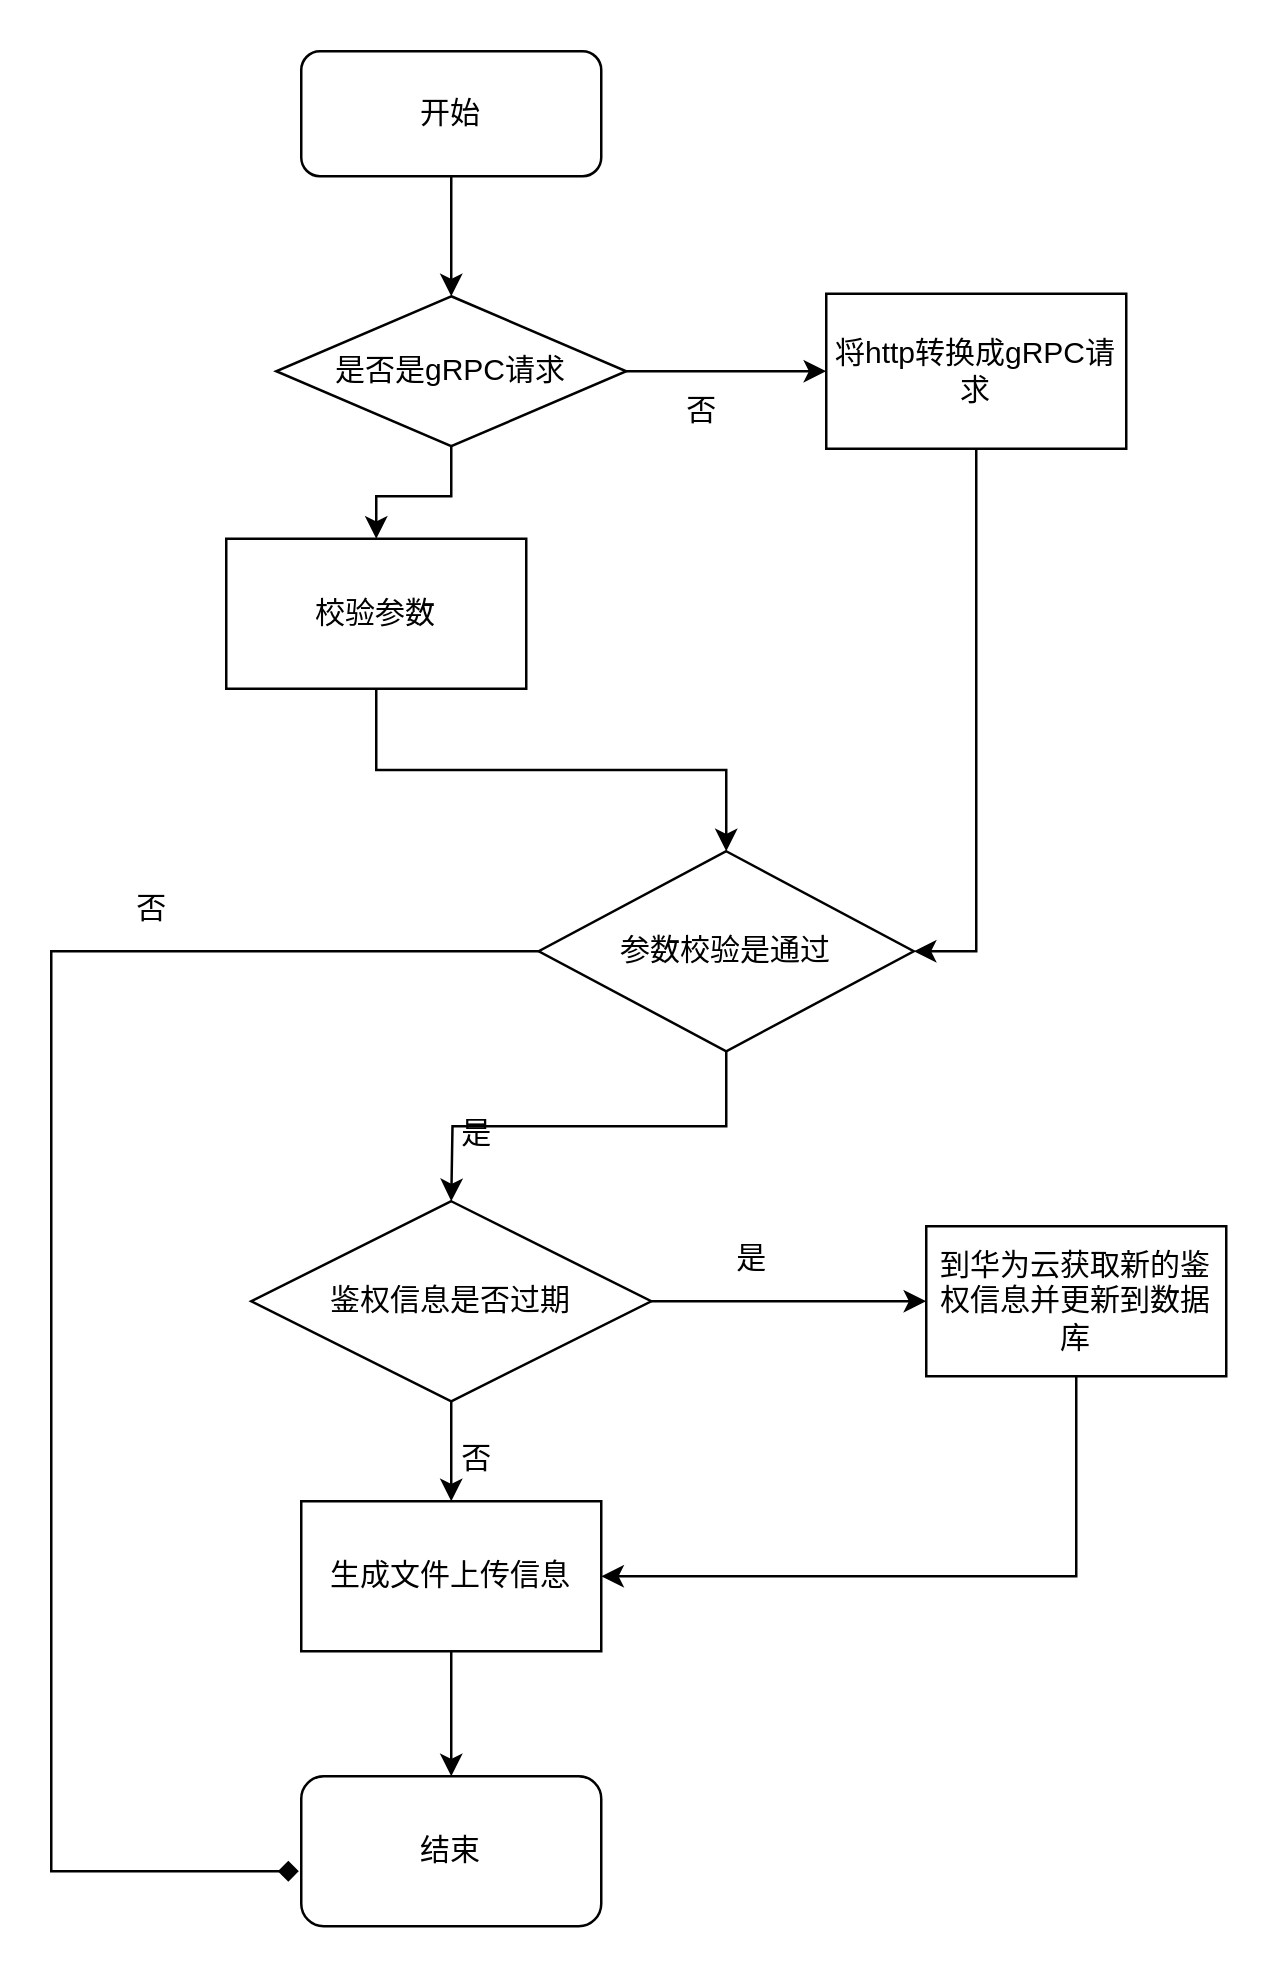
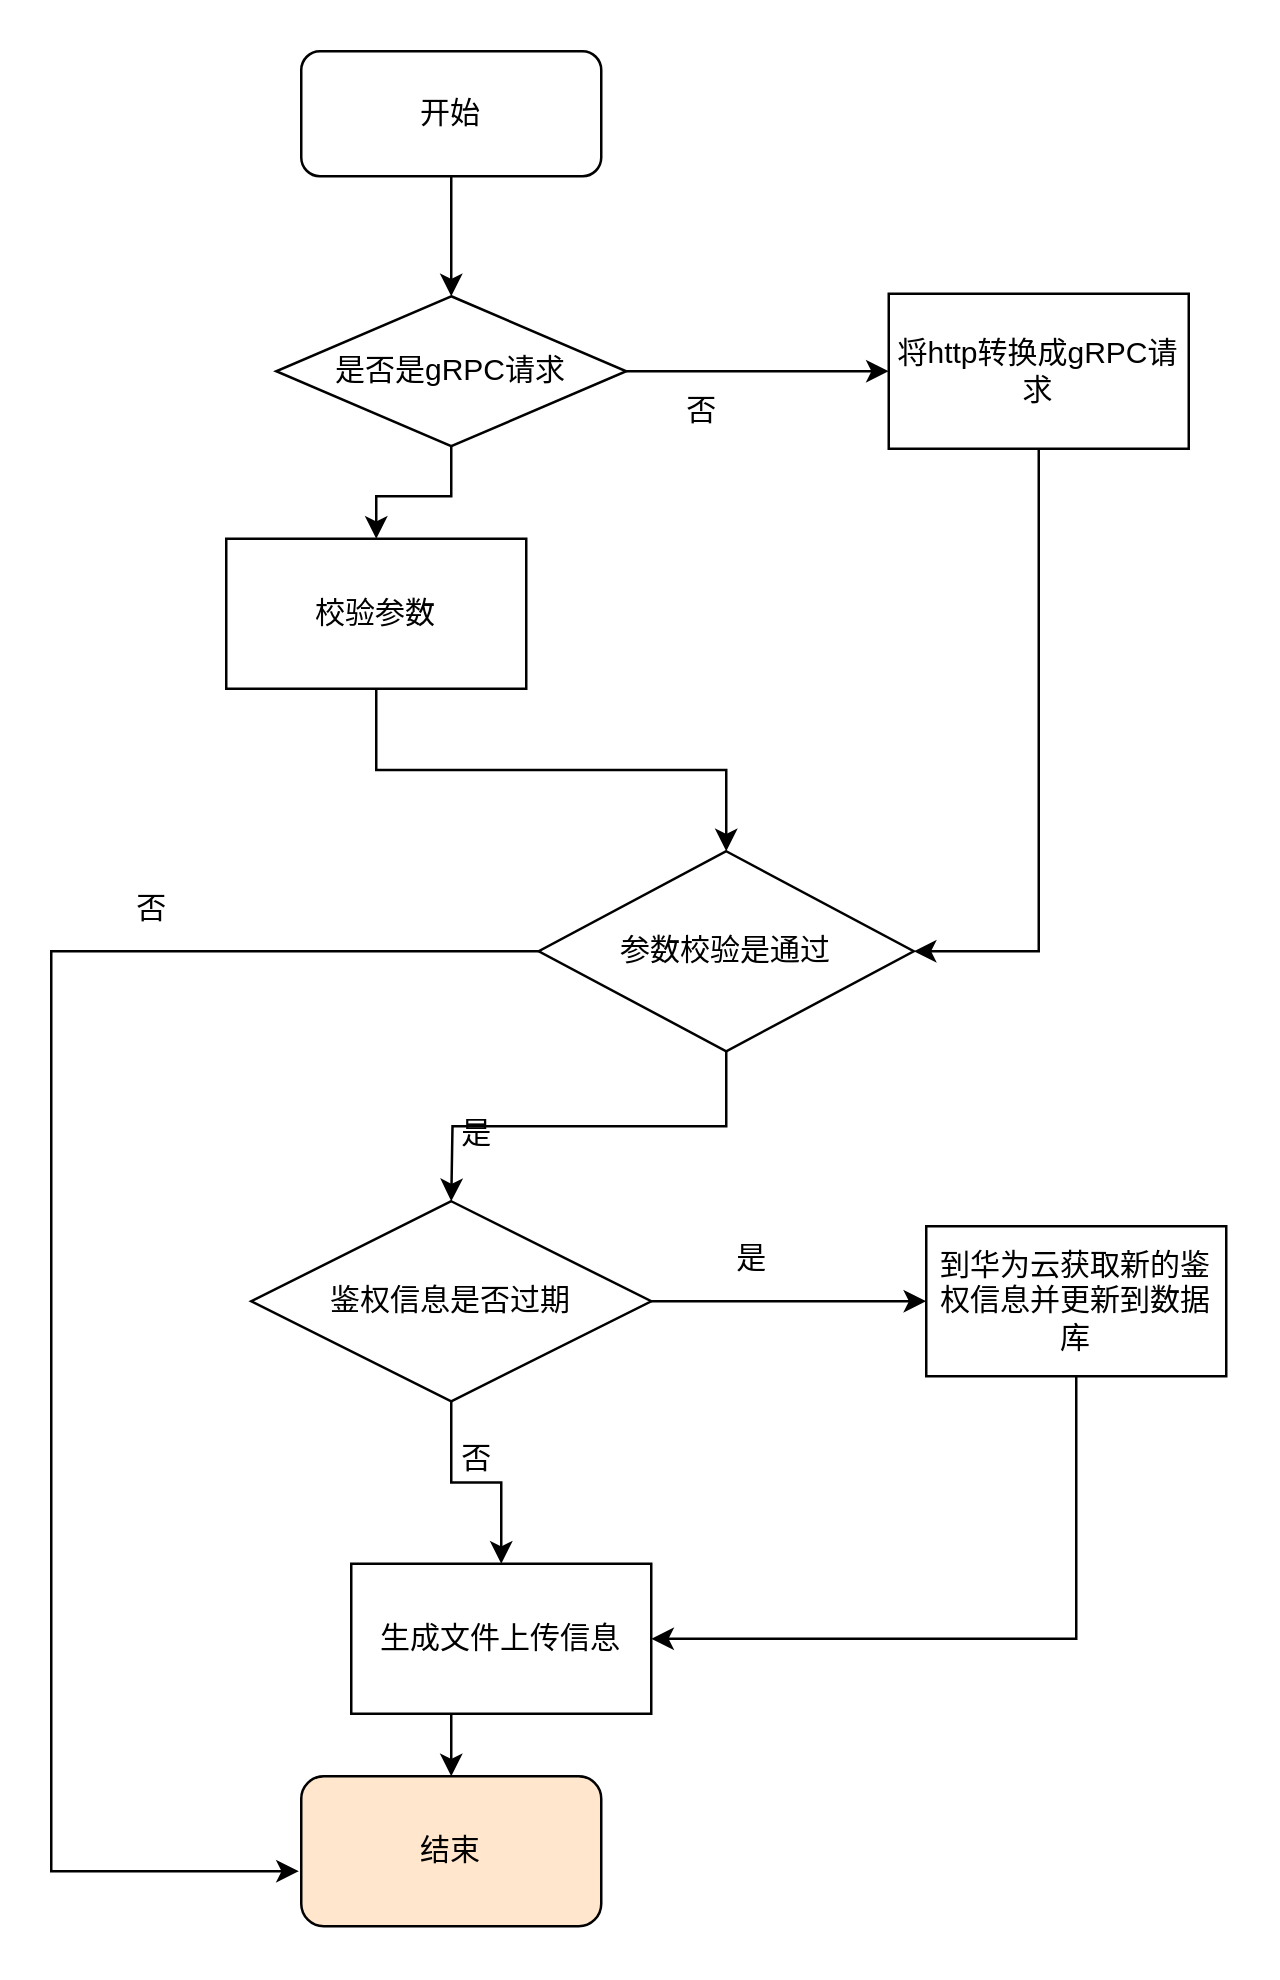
(976, 371) -> (1039, 371)
(451, 1576) -> (501, 1639)
(451, 1851) -> (451, 1851)
(278, 1871) -> (279, 1871)
